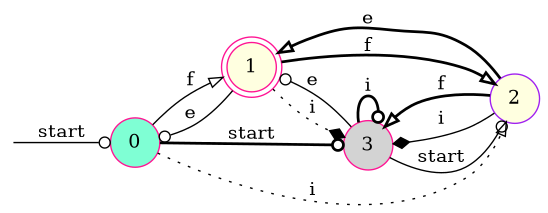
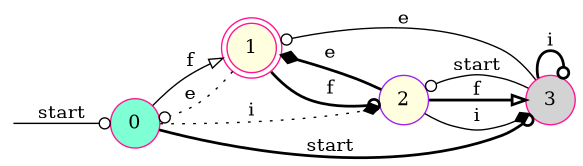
(402, 31) -> (340, 73)
(384, 55) -> (315, 102)
(299, 113) -> none
(205, 118) -> (205, 99)
(338, 204) -> (262, 121)
